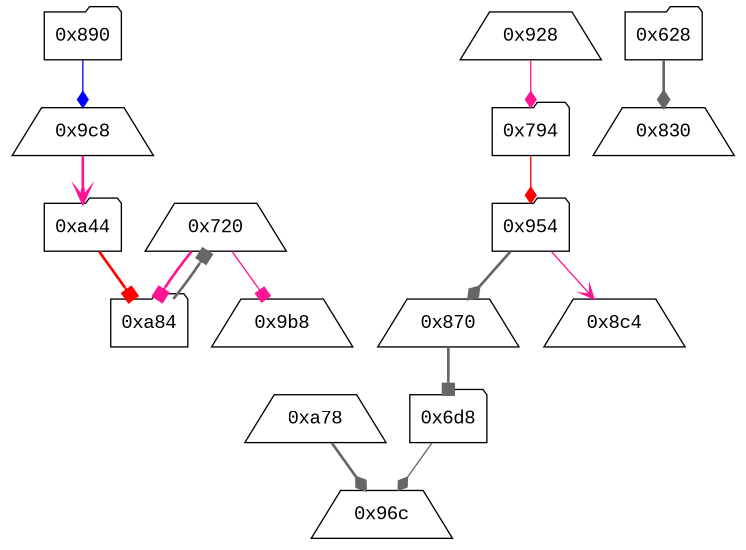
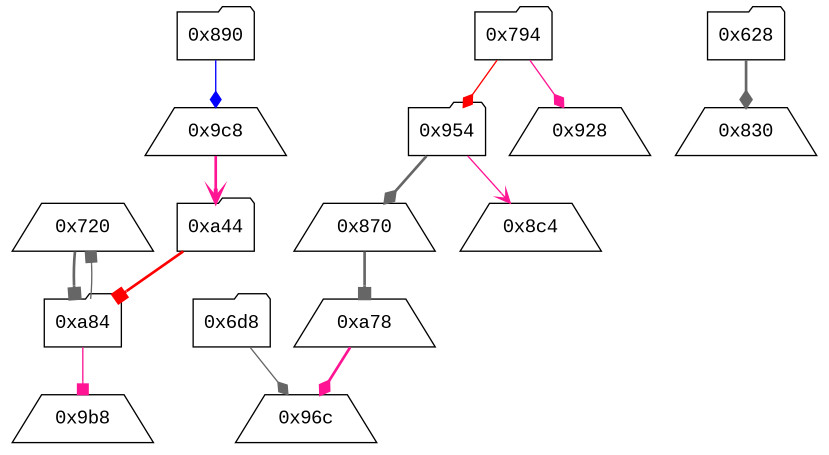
(531, 76) -> (542, 77)
(178, 269) -> (74, 269)
(245, 270) -> (83, 364)
(187, 281) -> (92, 282)
(448, 364) -> (365, 269)
(344, 460) -> (340, 364)
